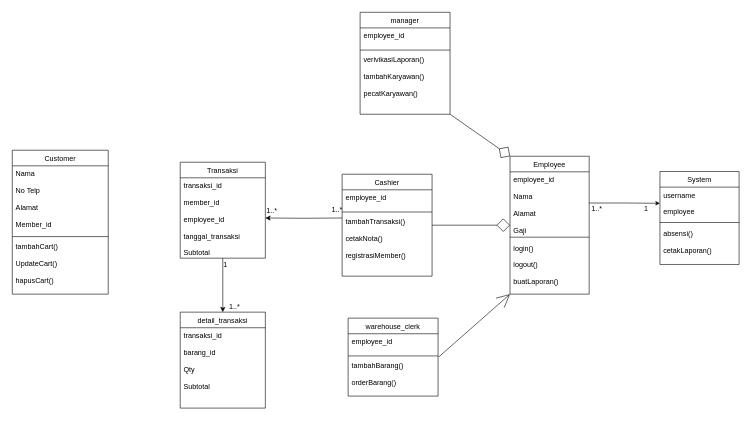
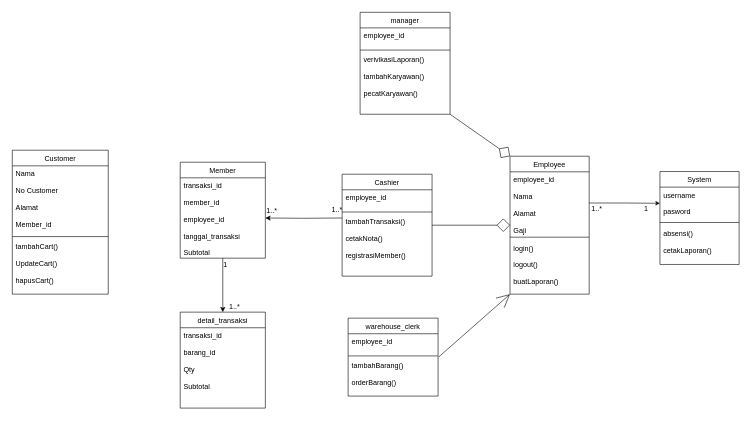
(223, 170) -> (223, 170)
(24, 174) -> (24, 174)
(680, 195) -> (680, 195)
